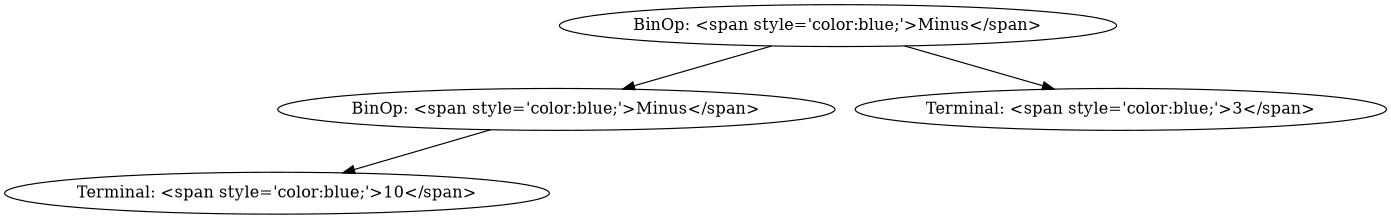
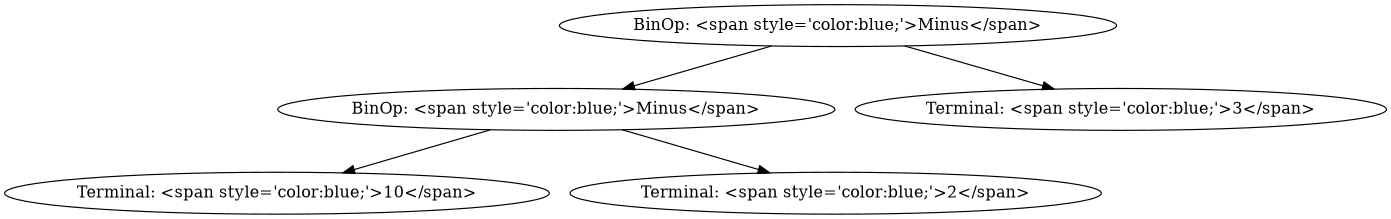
none -> (836, 193)
